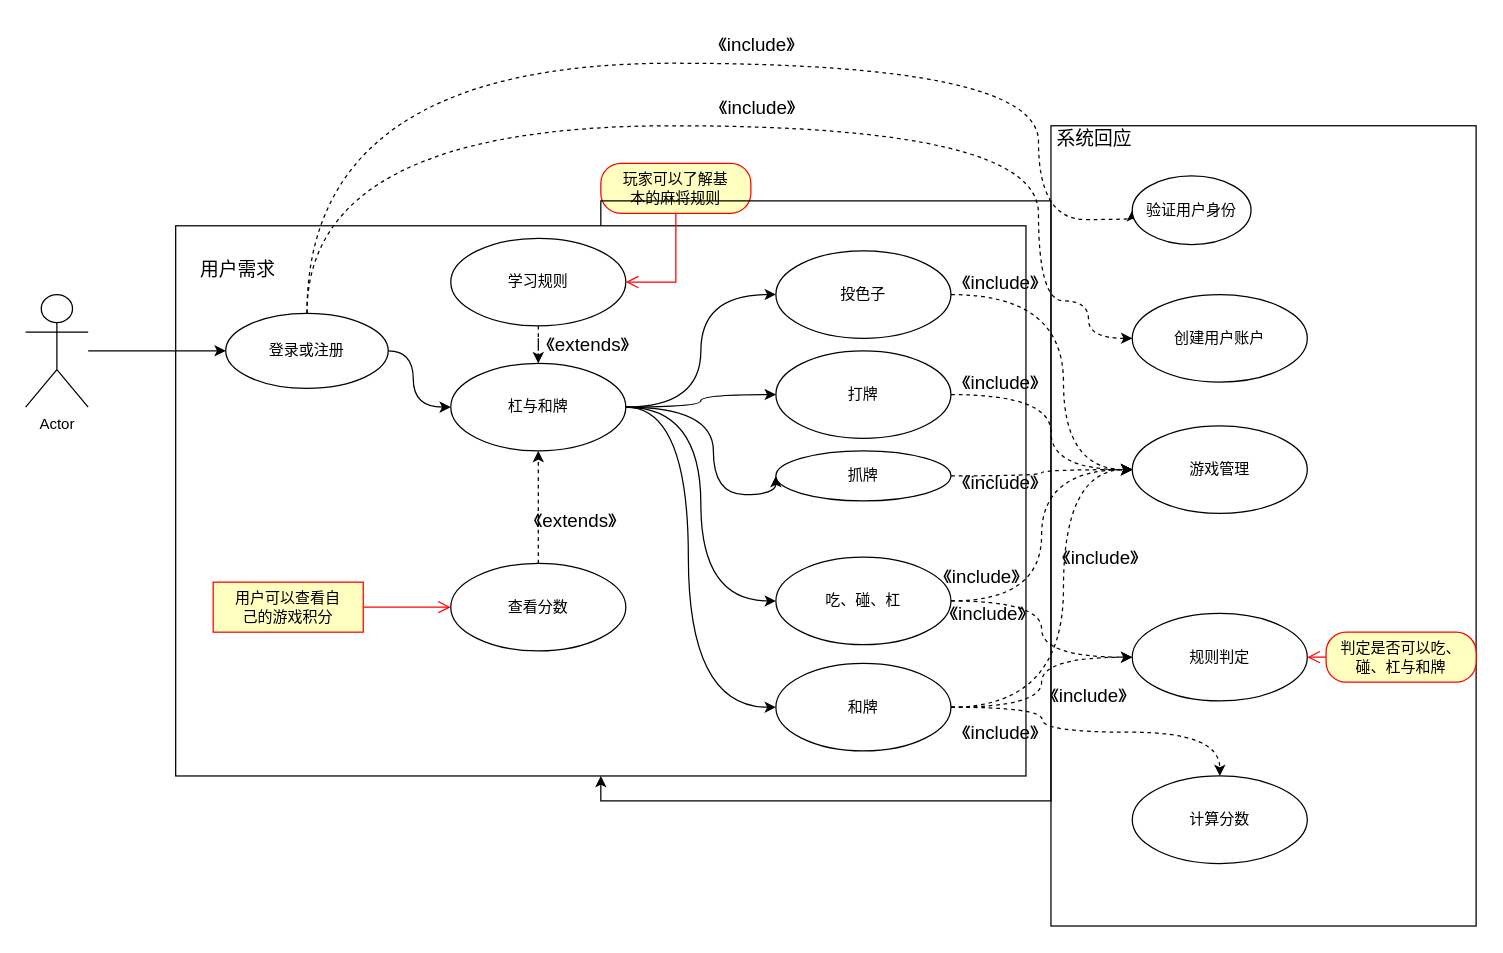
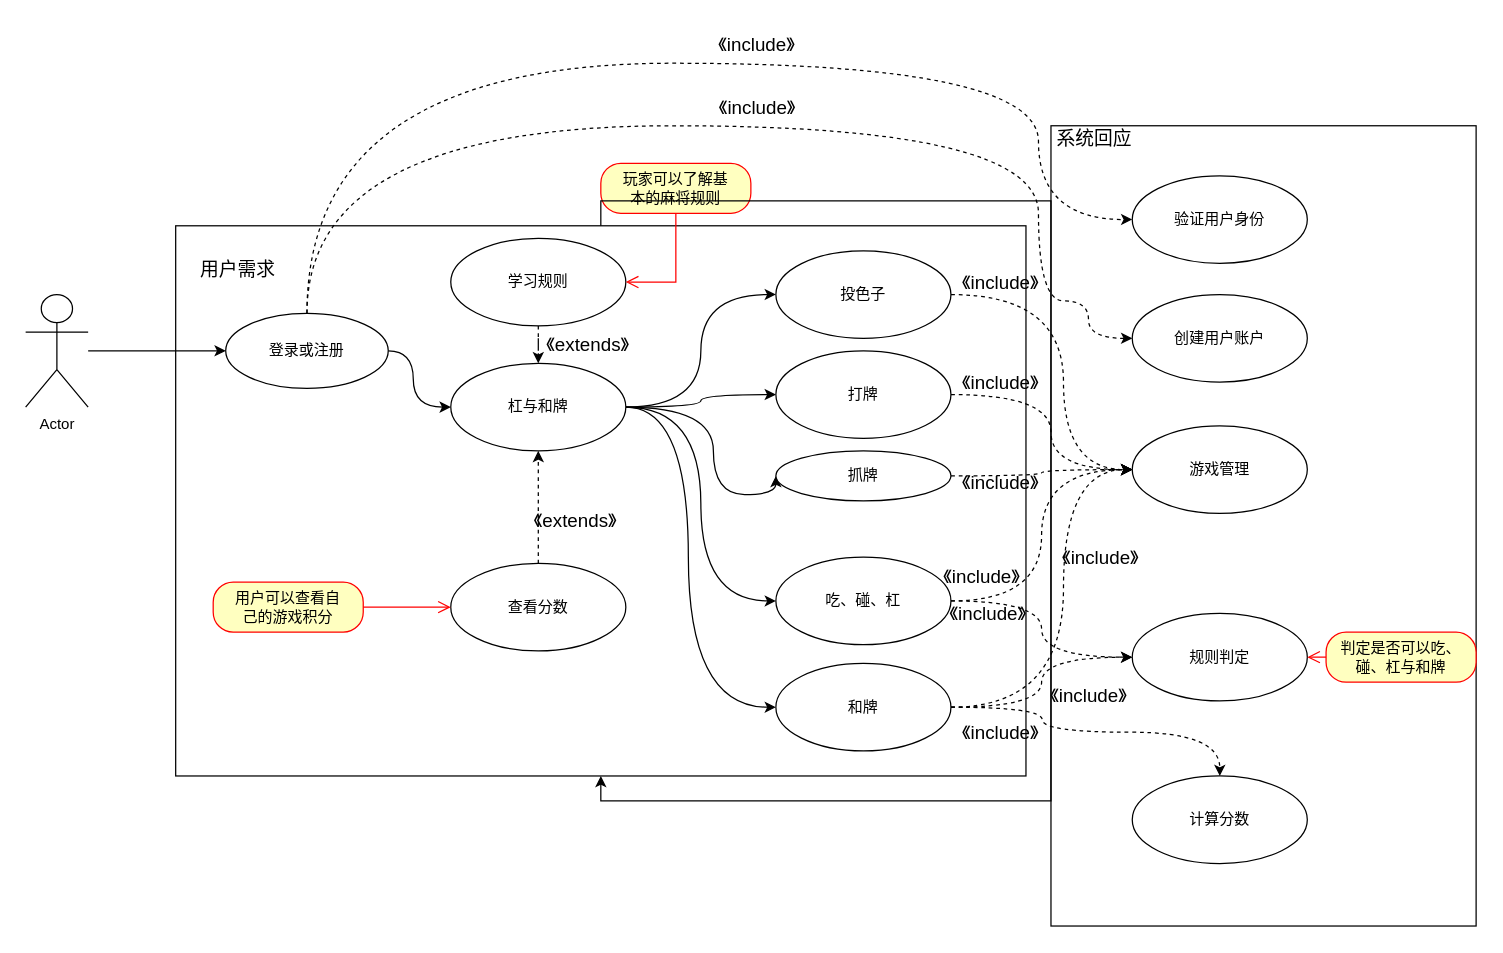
(1191, 210) -> (1219, 219)
(288, 607) -> (288, 607)
